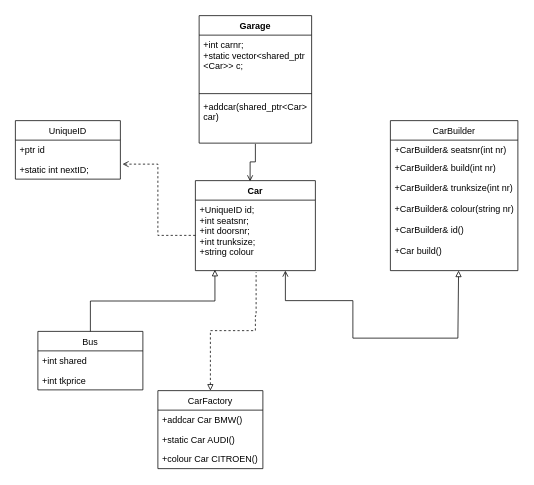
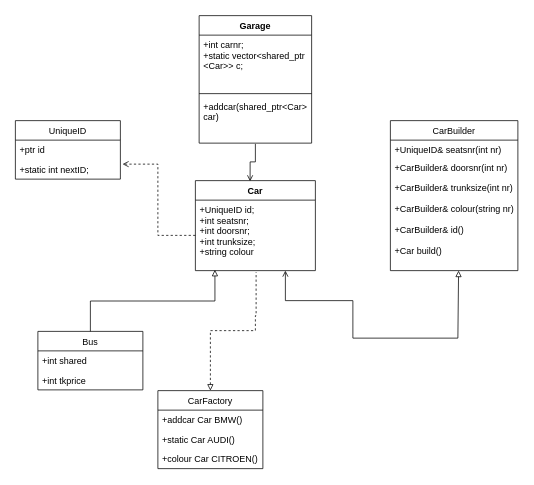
(459, 150) -> (455, 150)
(452, 168) -> (459, 168)
